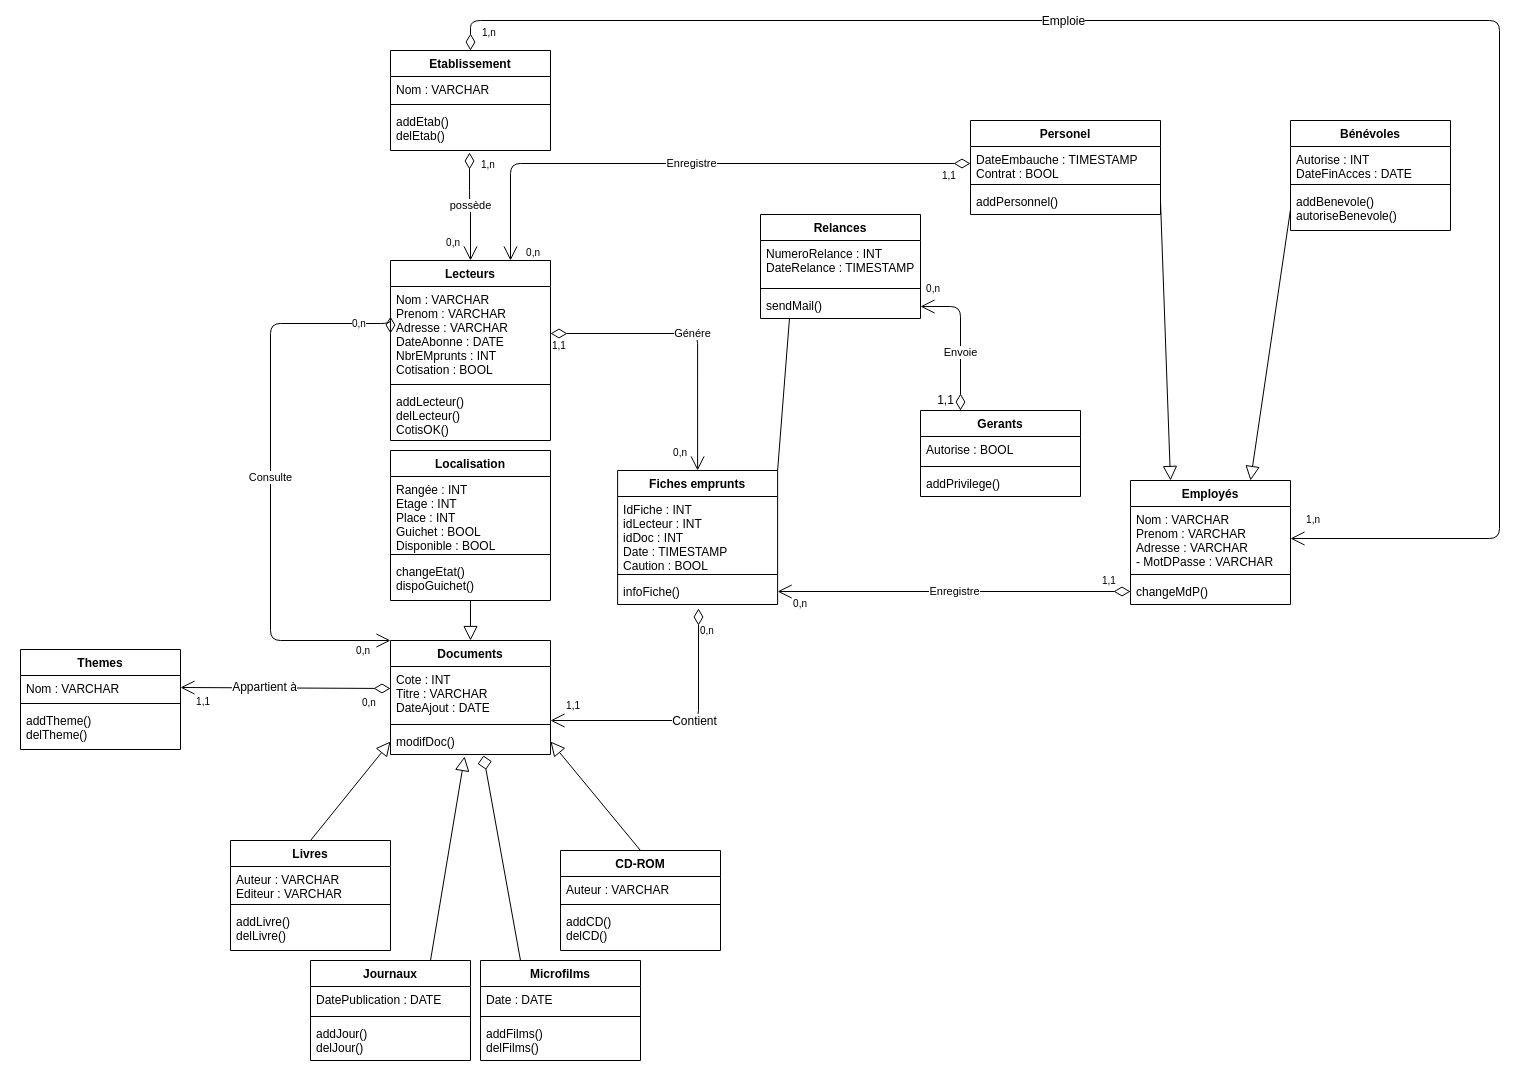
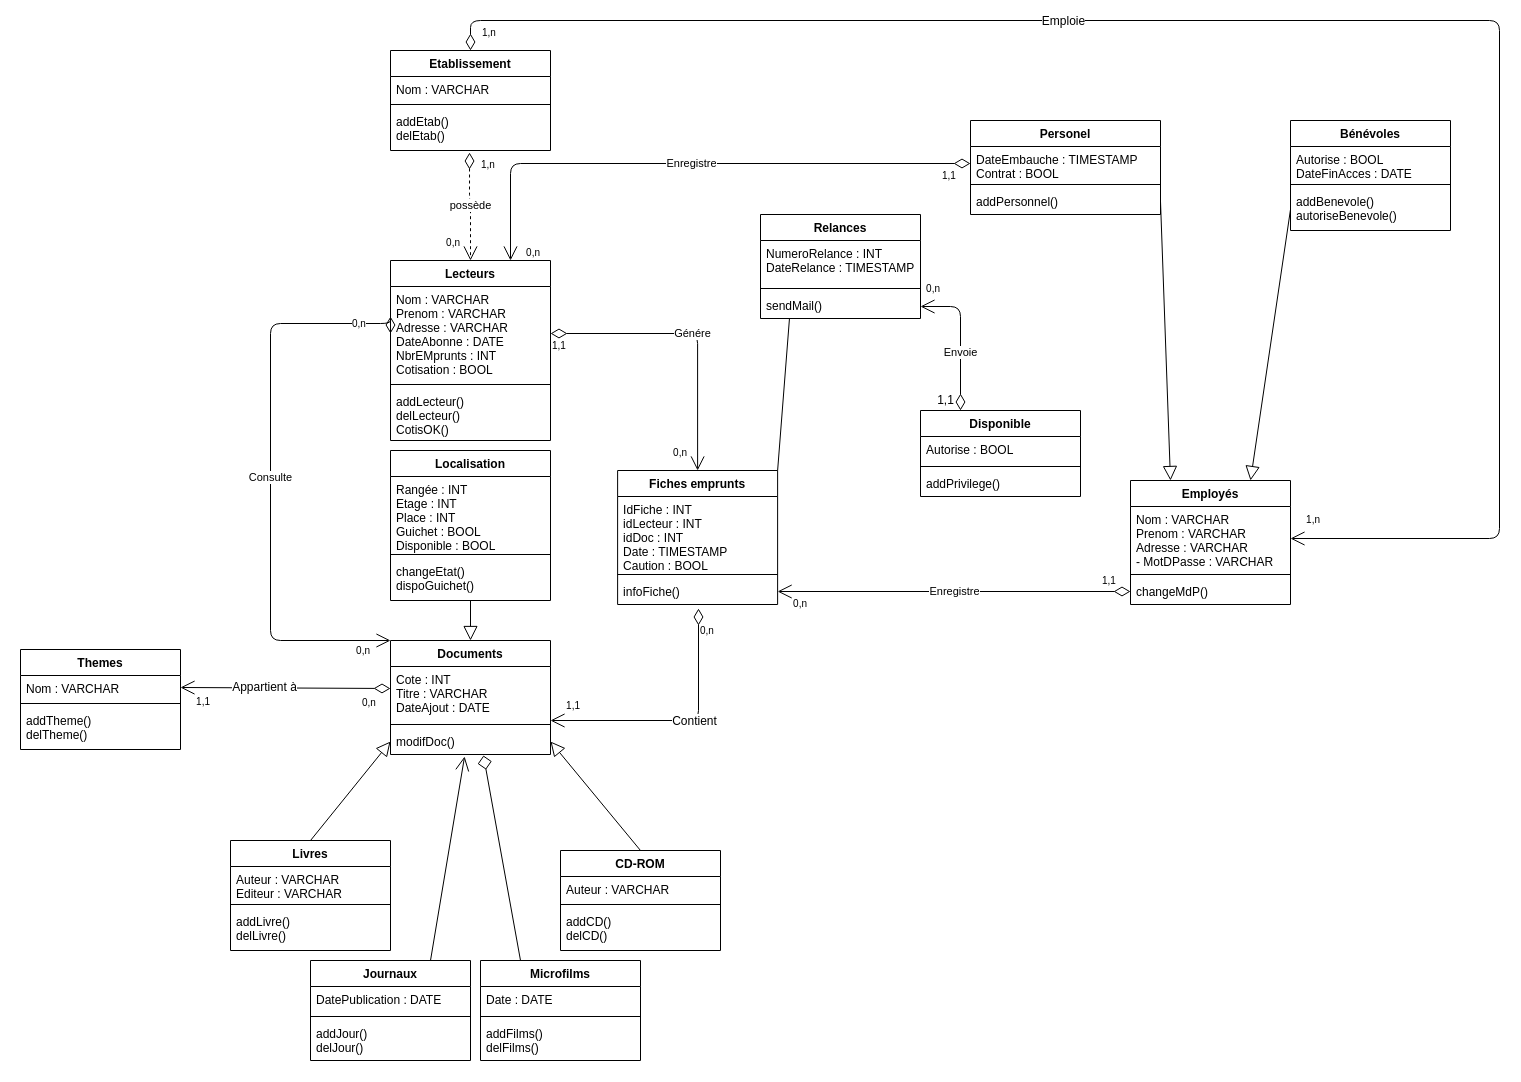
(1337, 160) -> (1340, 160)
(471, 235) -> (471, 235)
(1000, 424) -> (1000, 424)
(462, 771) -> (463, 766)
